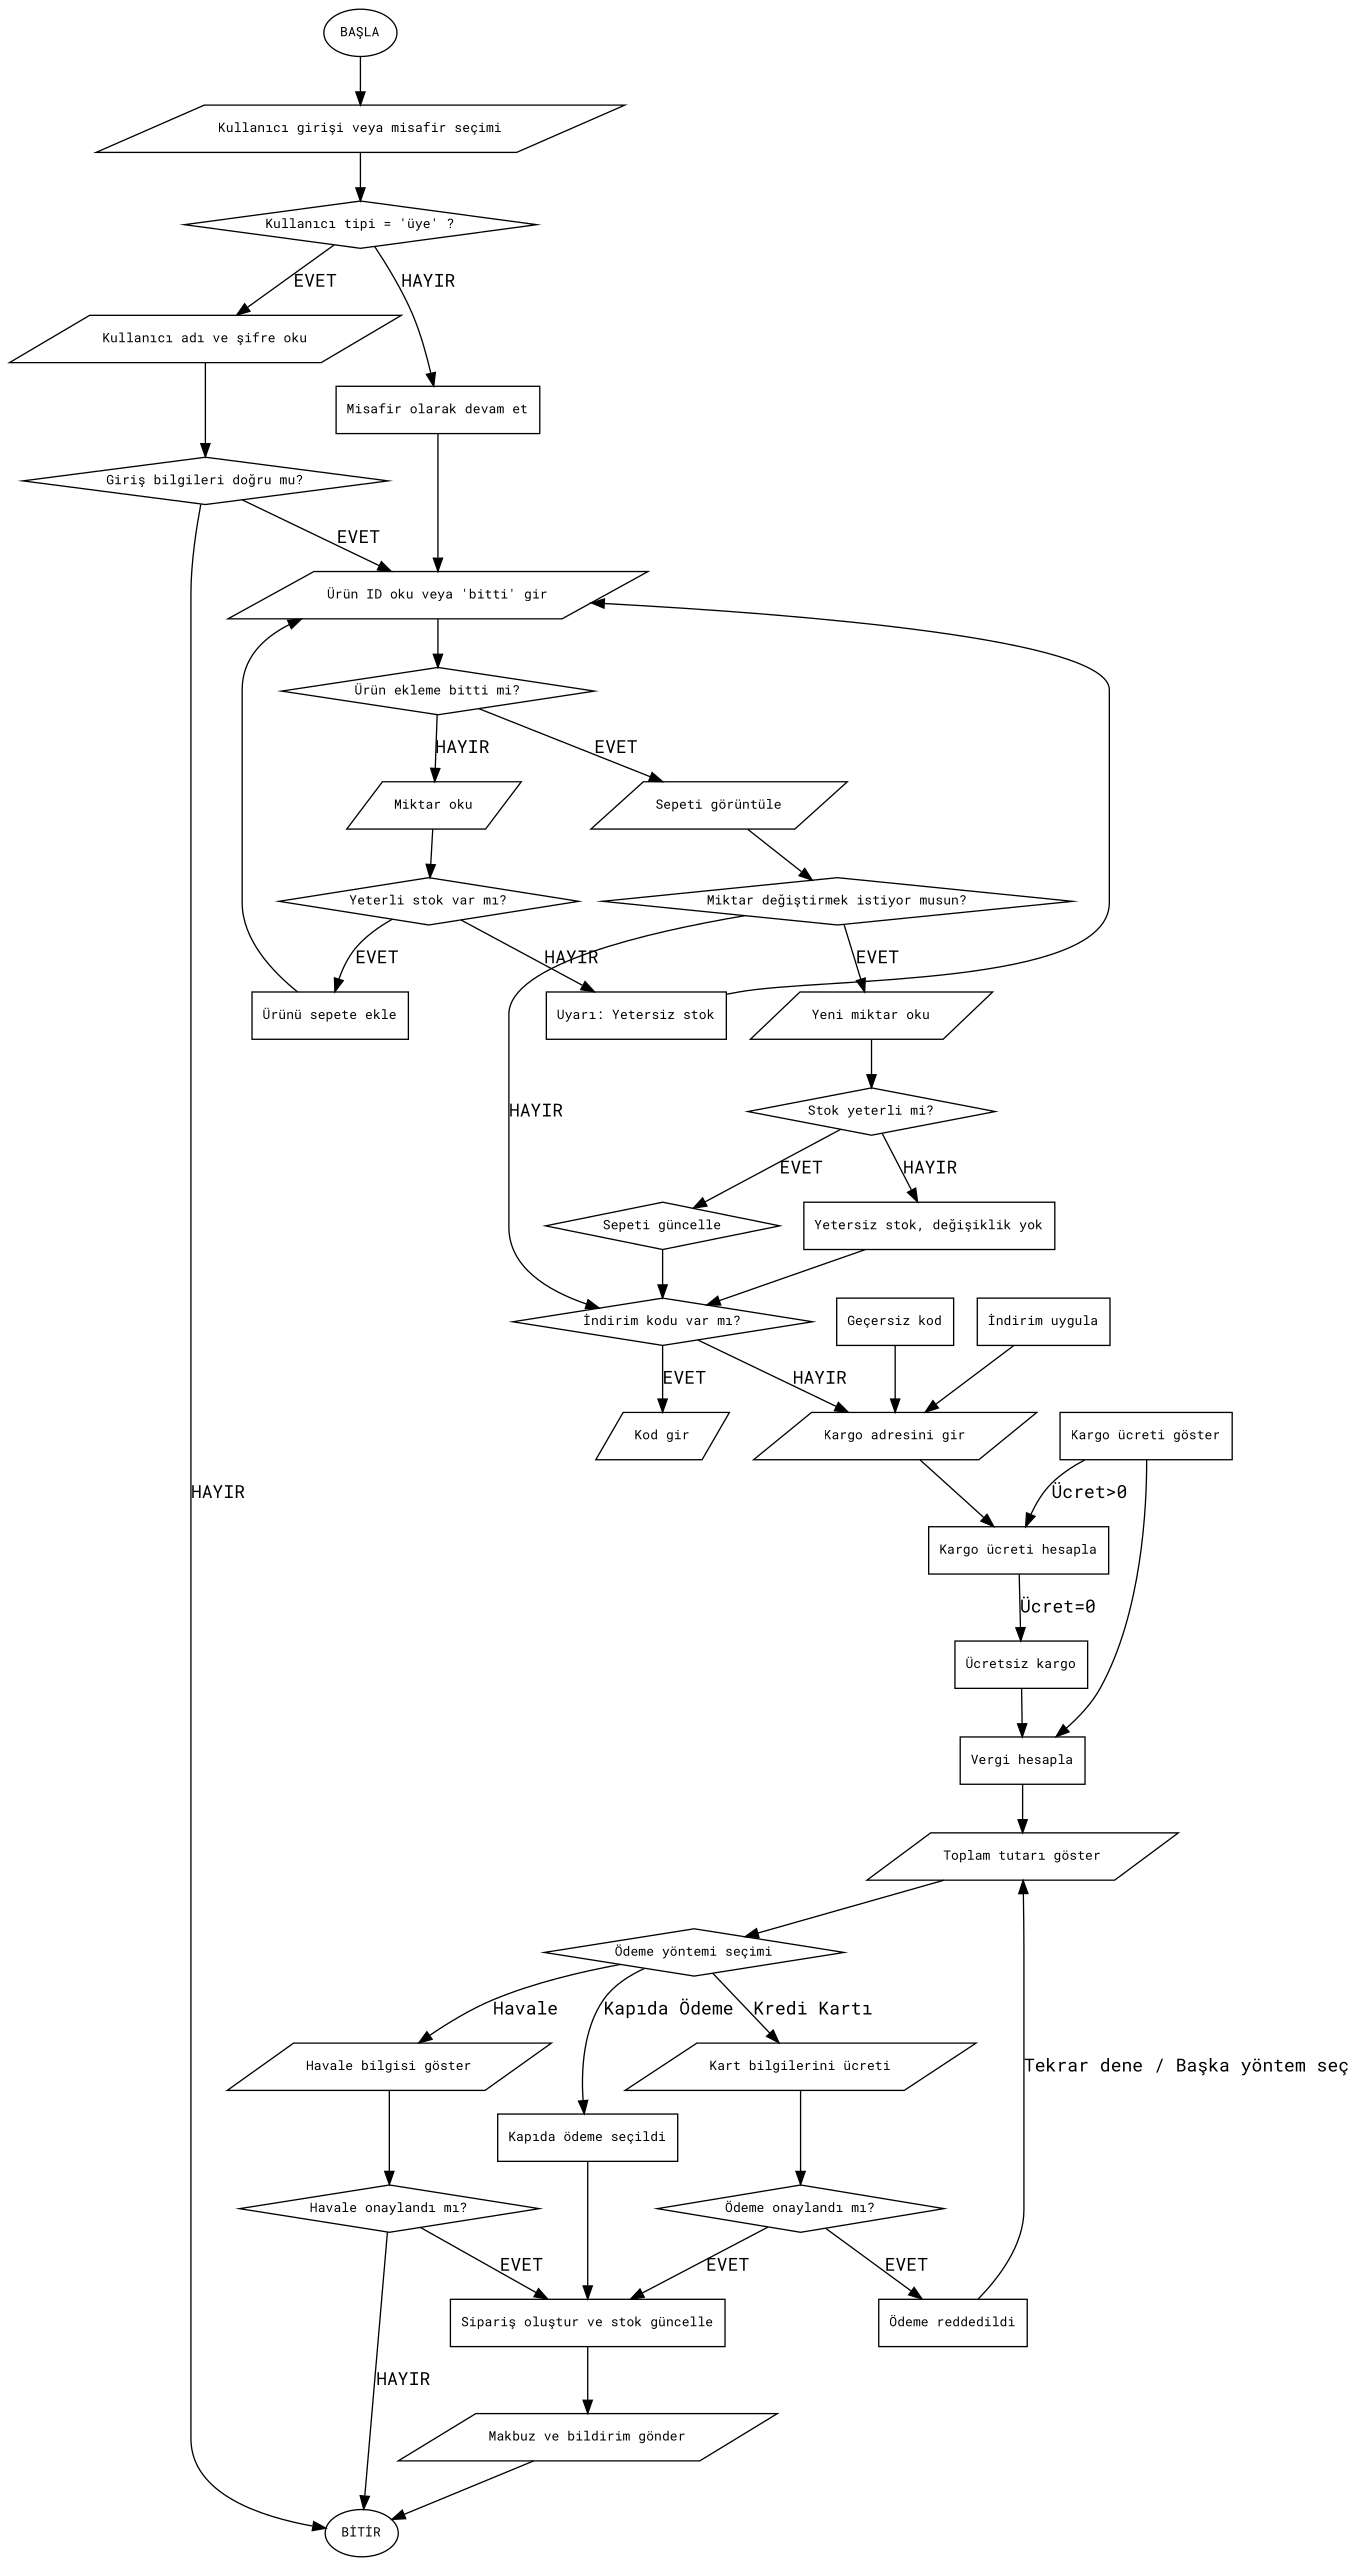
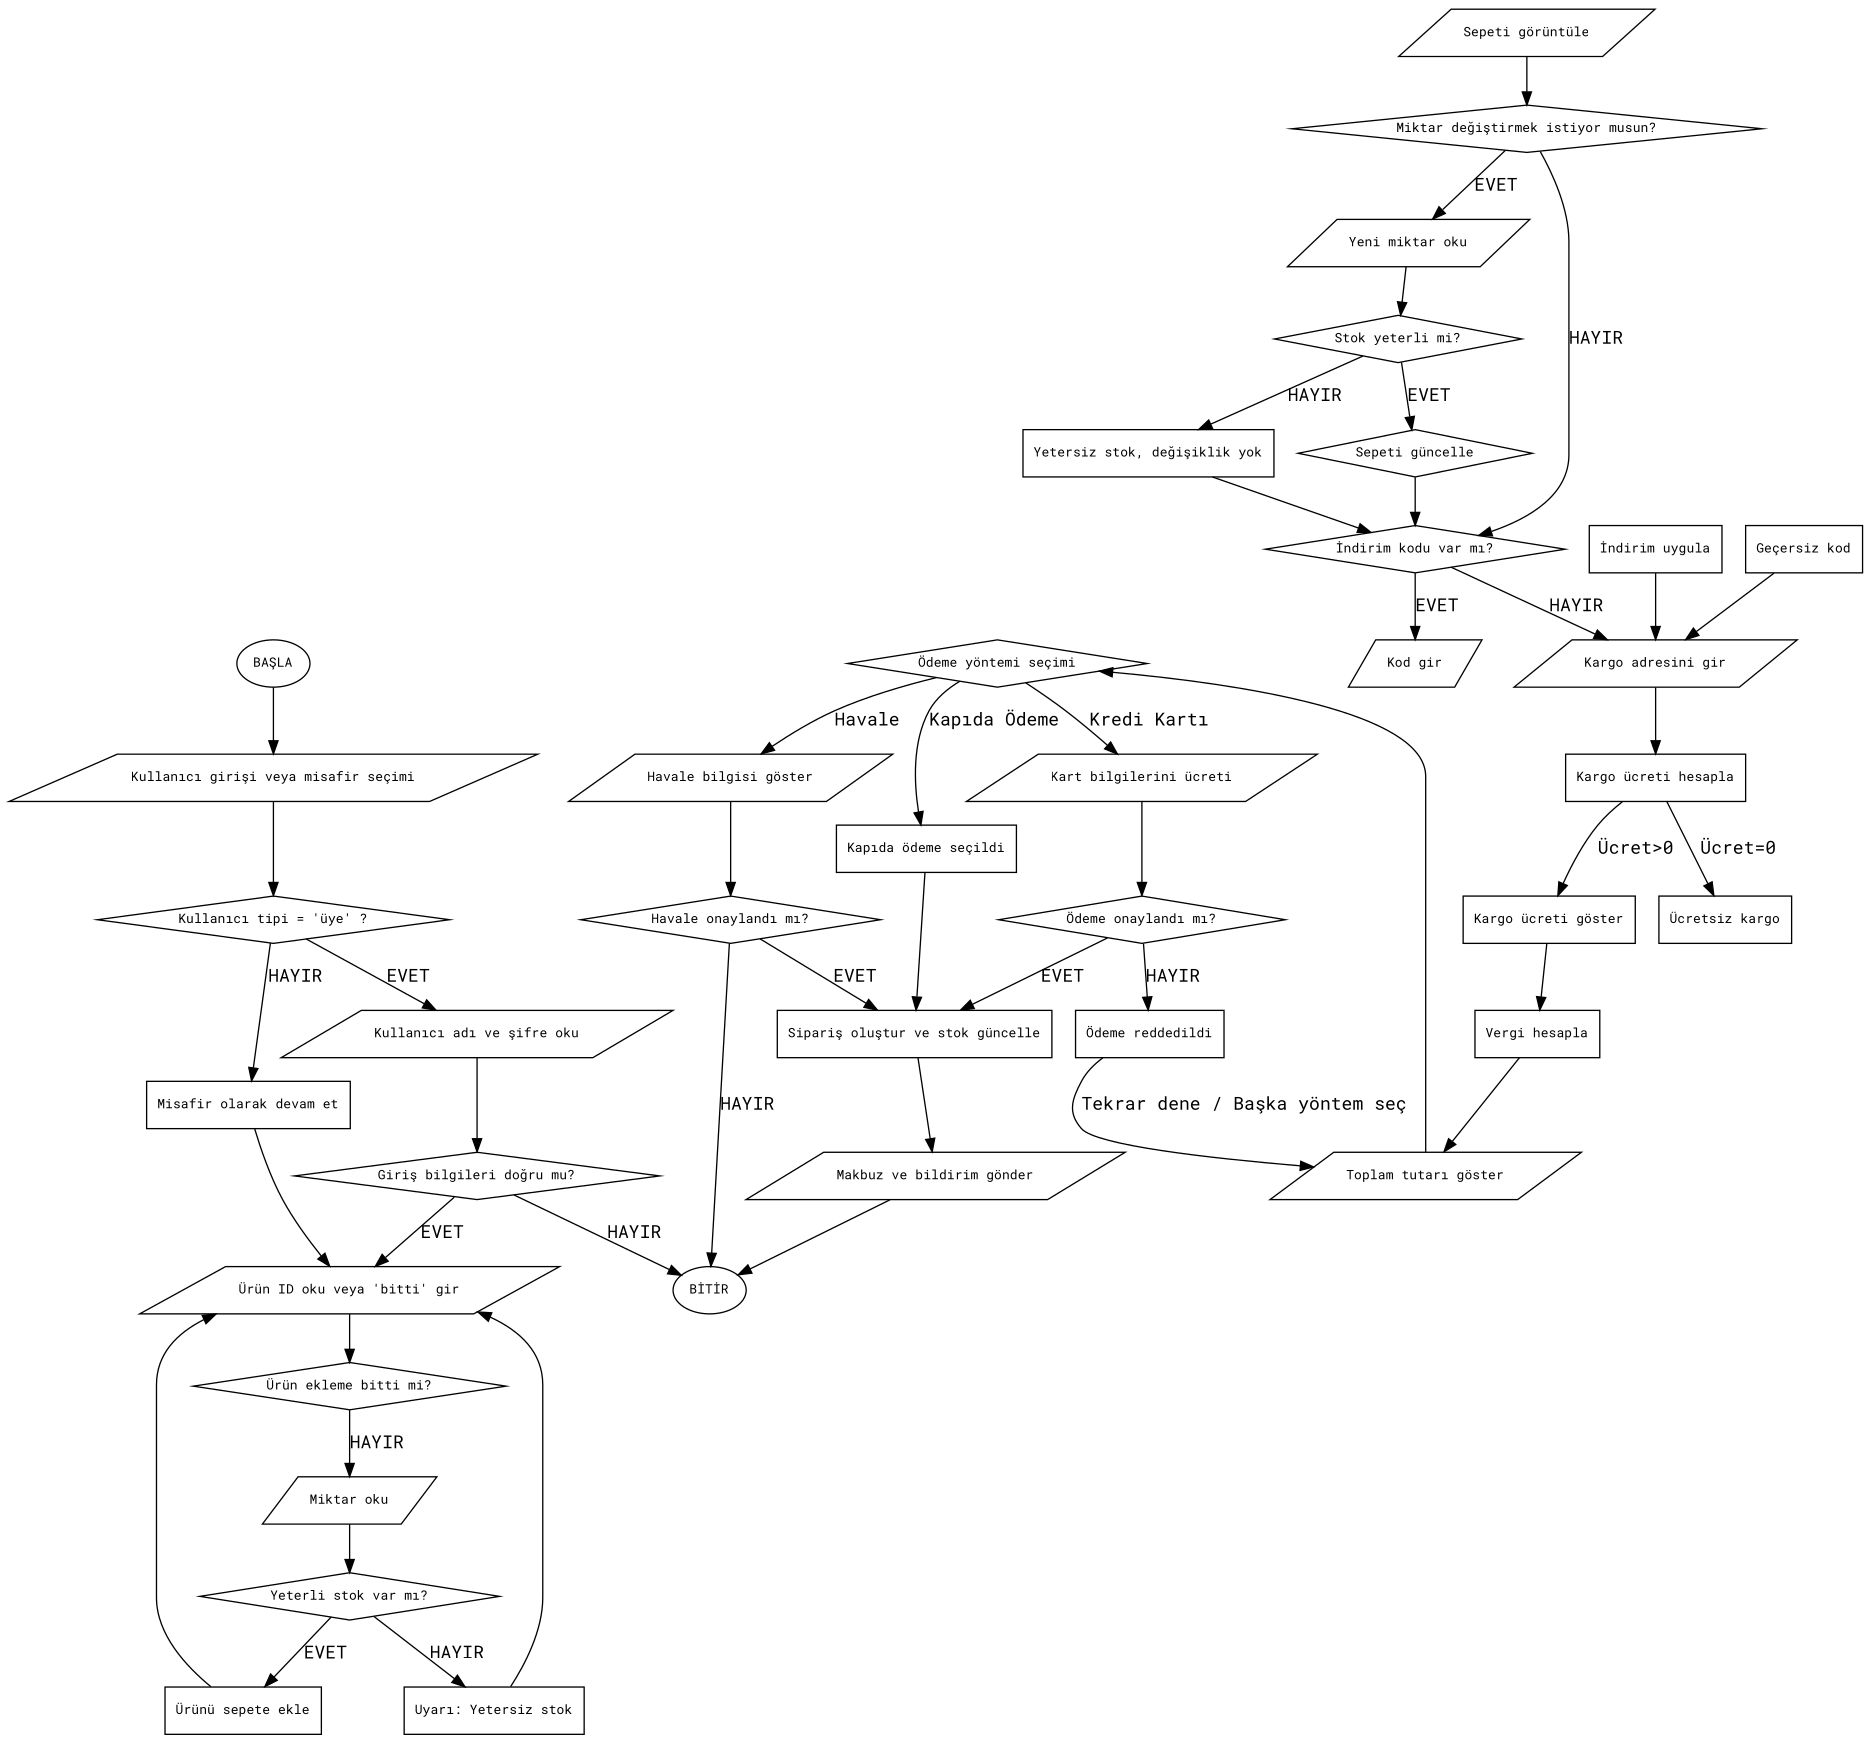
(564, 743) -> none
(1053, 1482) -> (1588, 839)
(1022, 1706) -> none
(907, 2266) -> (1173, 977)
